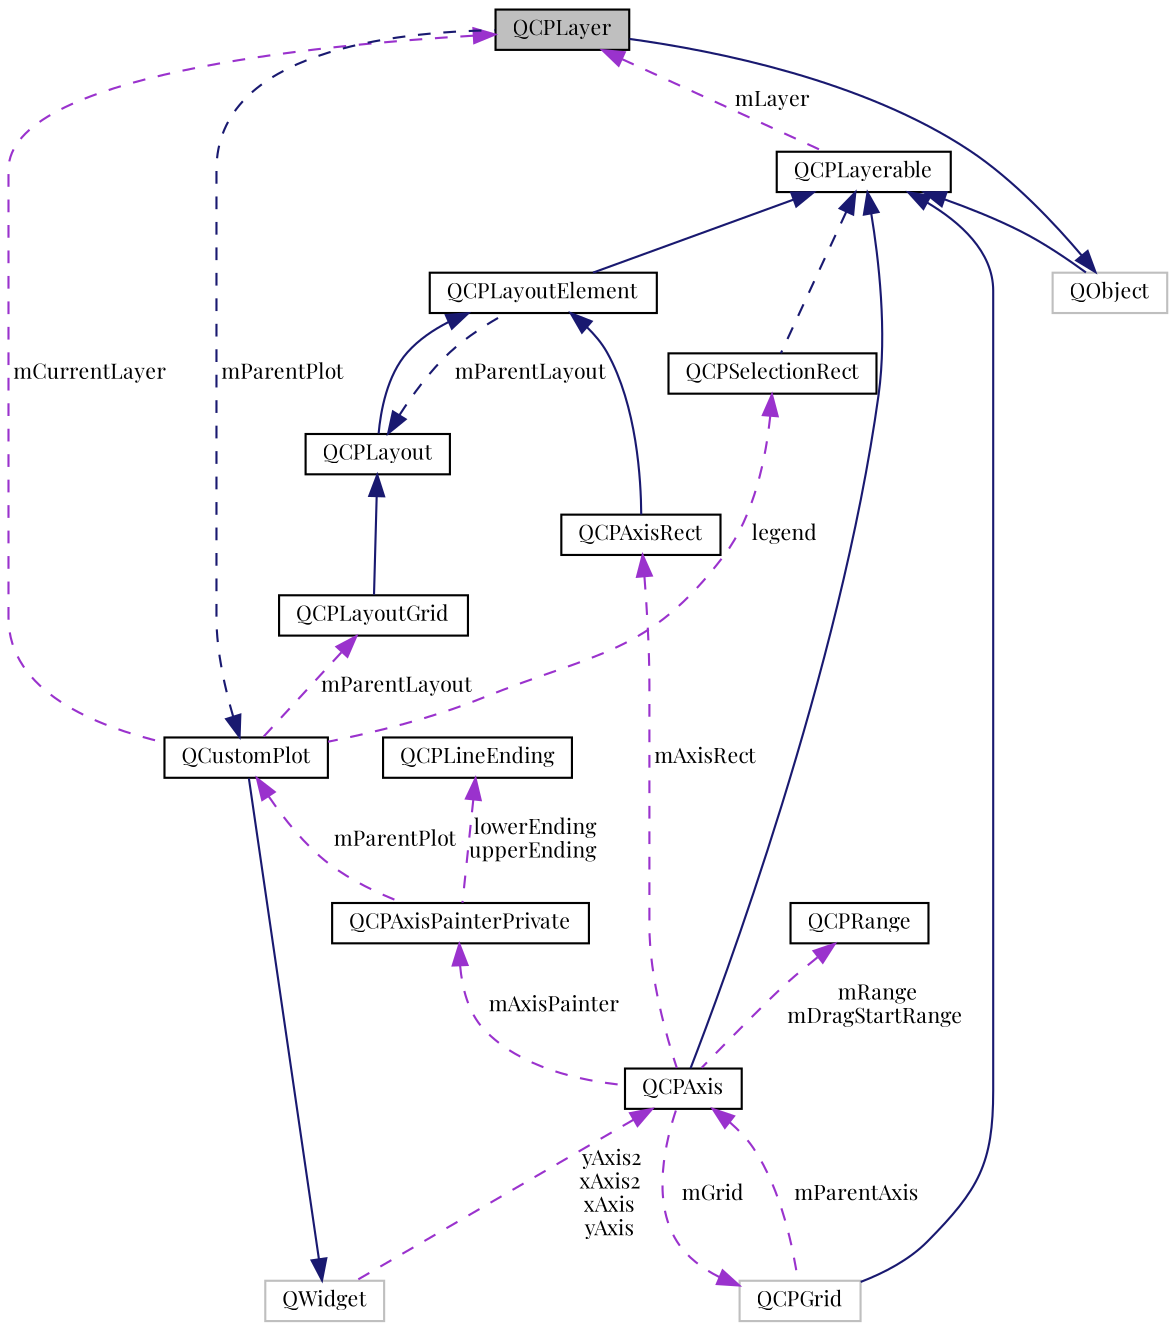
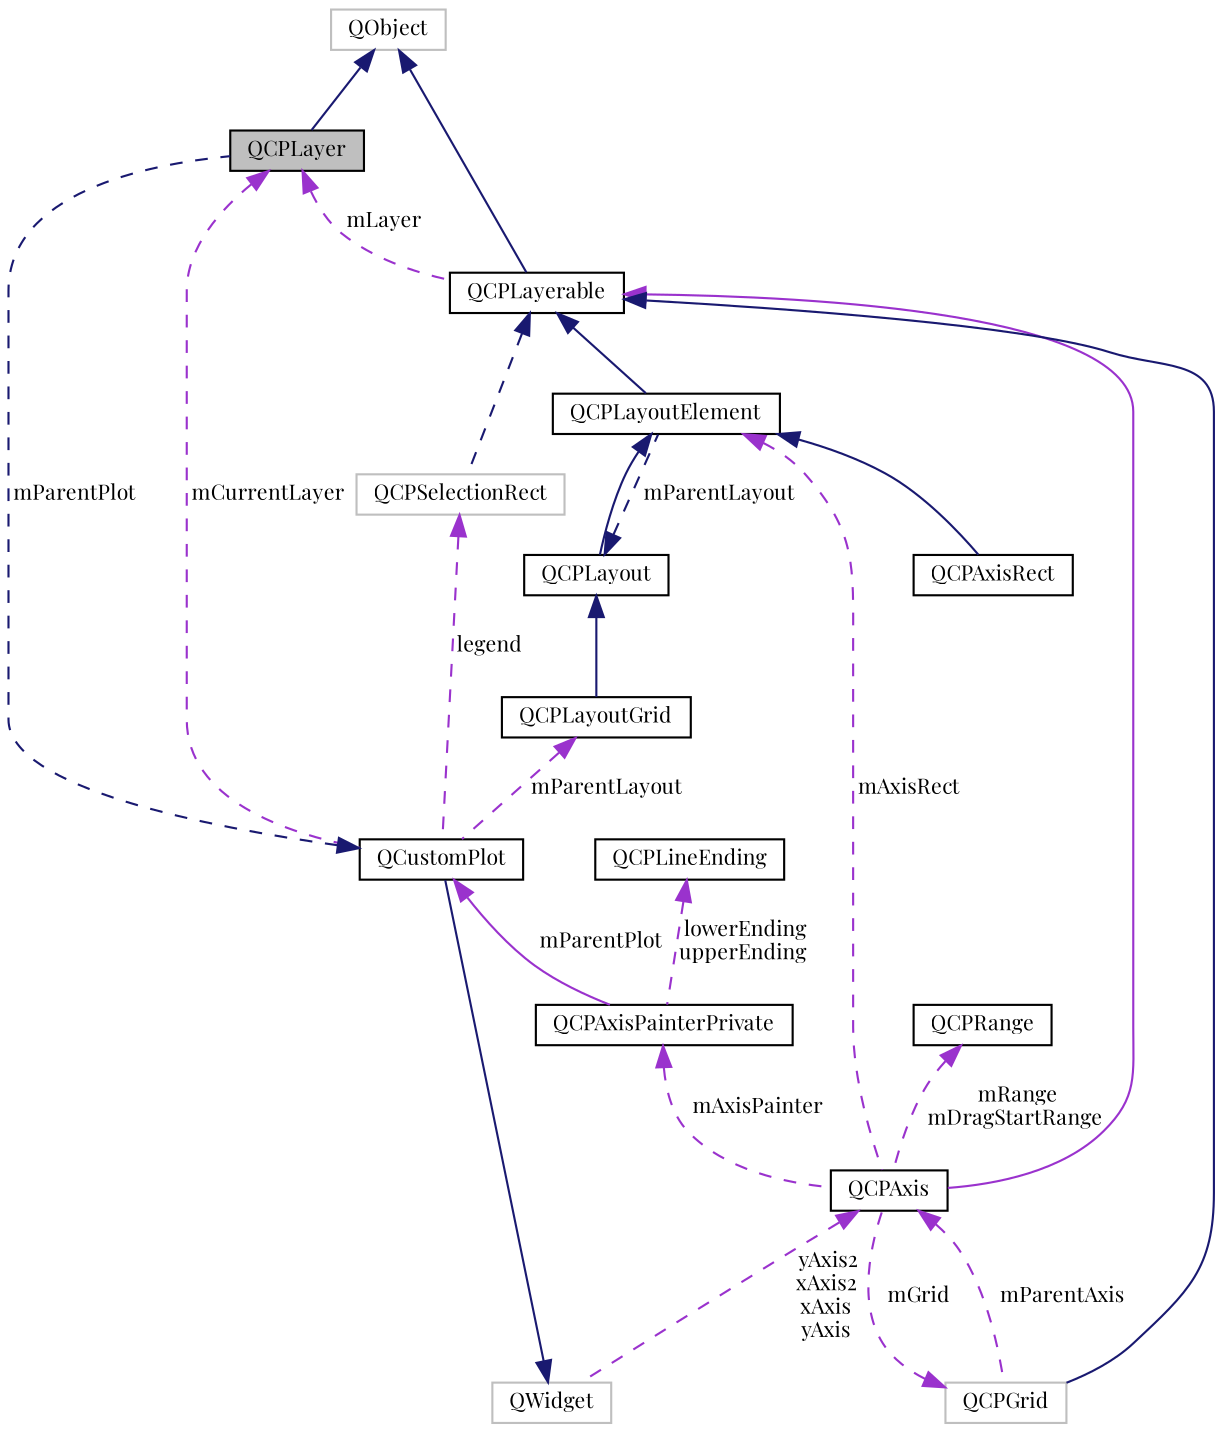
(1018, 230) -> (468, 171)
(772, 374) -> (461, 494)
(826, 649) -> (1133, 598)
(649, 824) -> (853, 791)
(326, 862) -> (530, 962)
